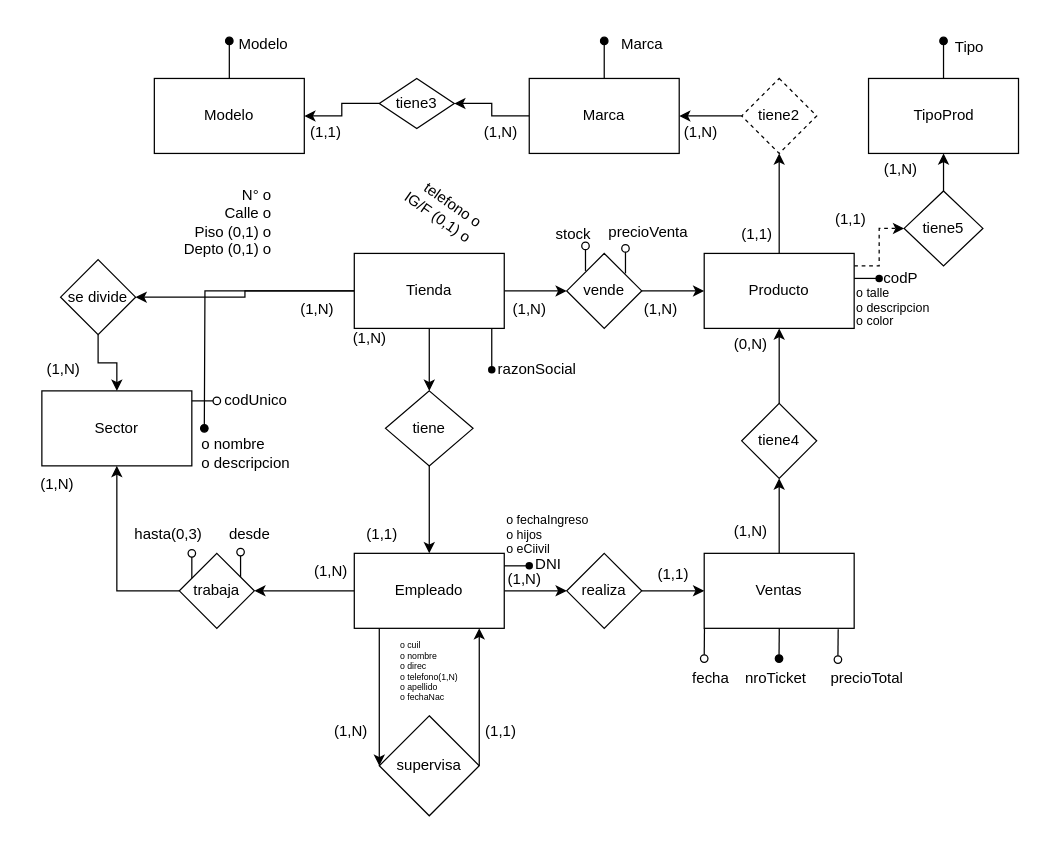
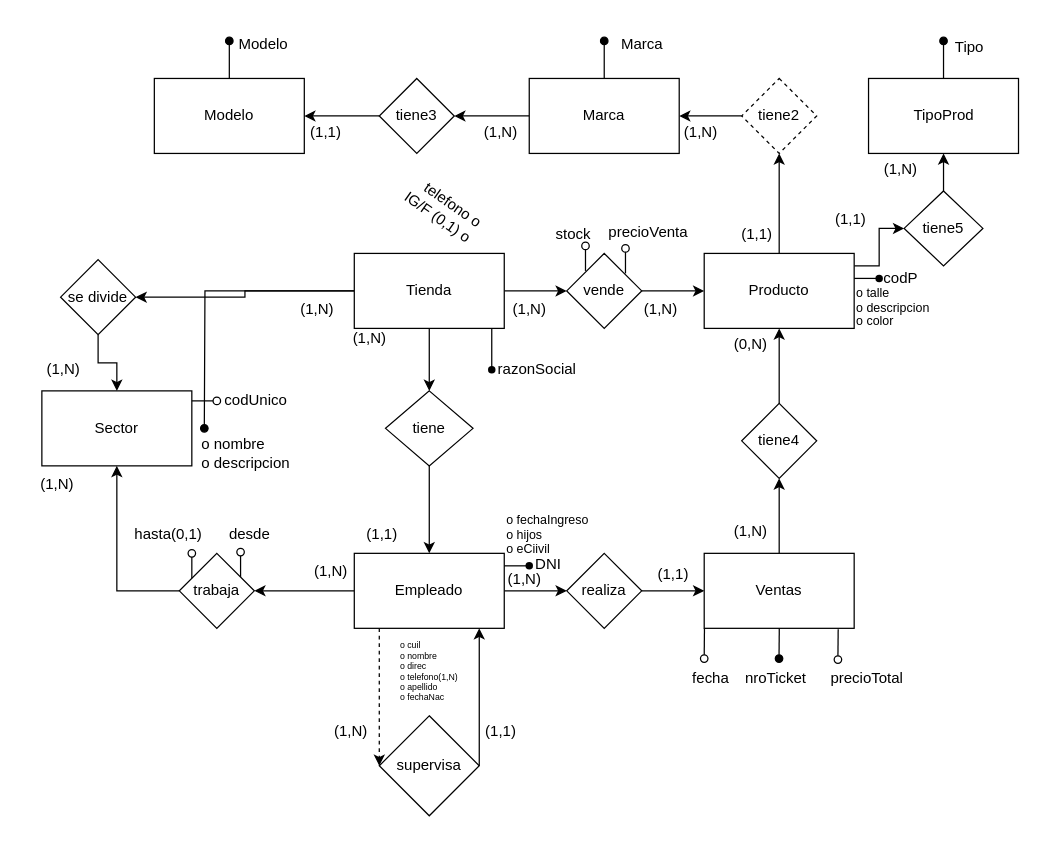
(417, 103) -> (417, 116)
(217, 222) -> none
(879, 251) -> (879, 251)
(169, 534) -> (169, 534)
(379, 694) -> (379, 694)
